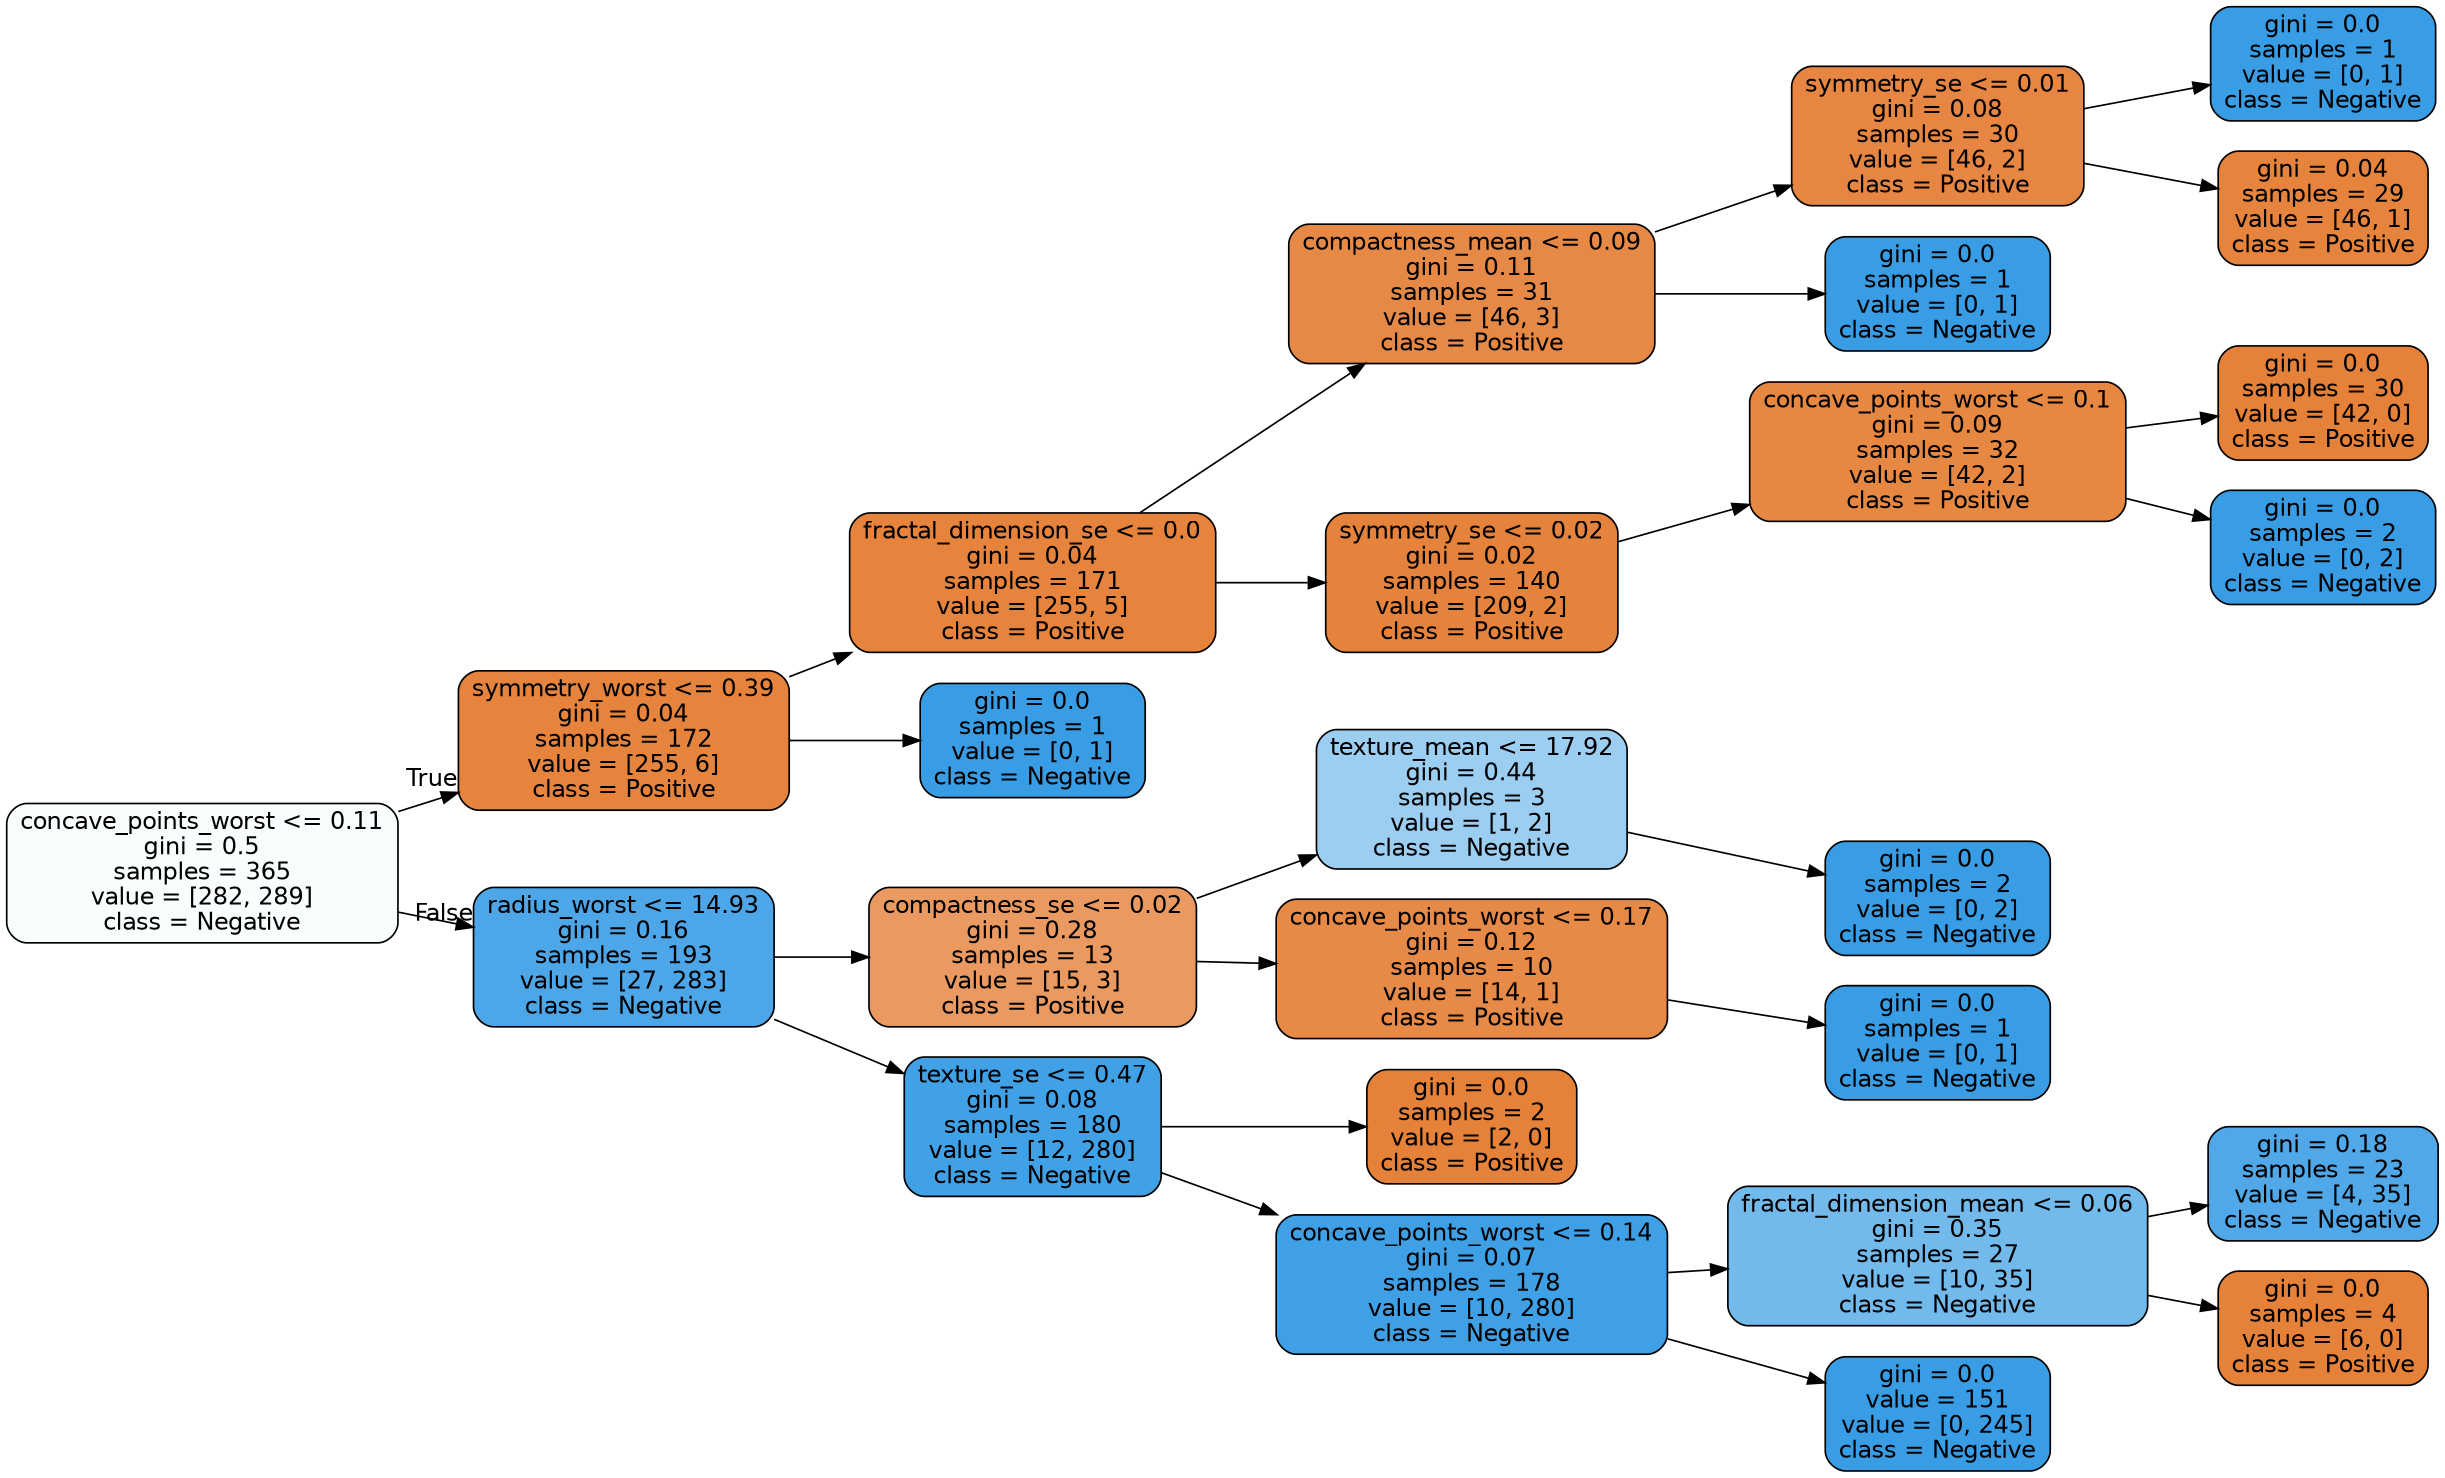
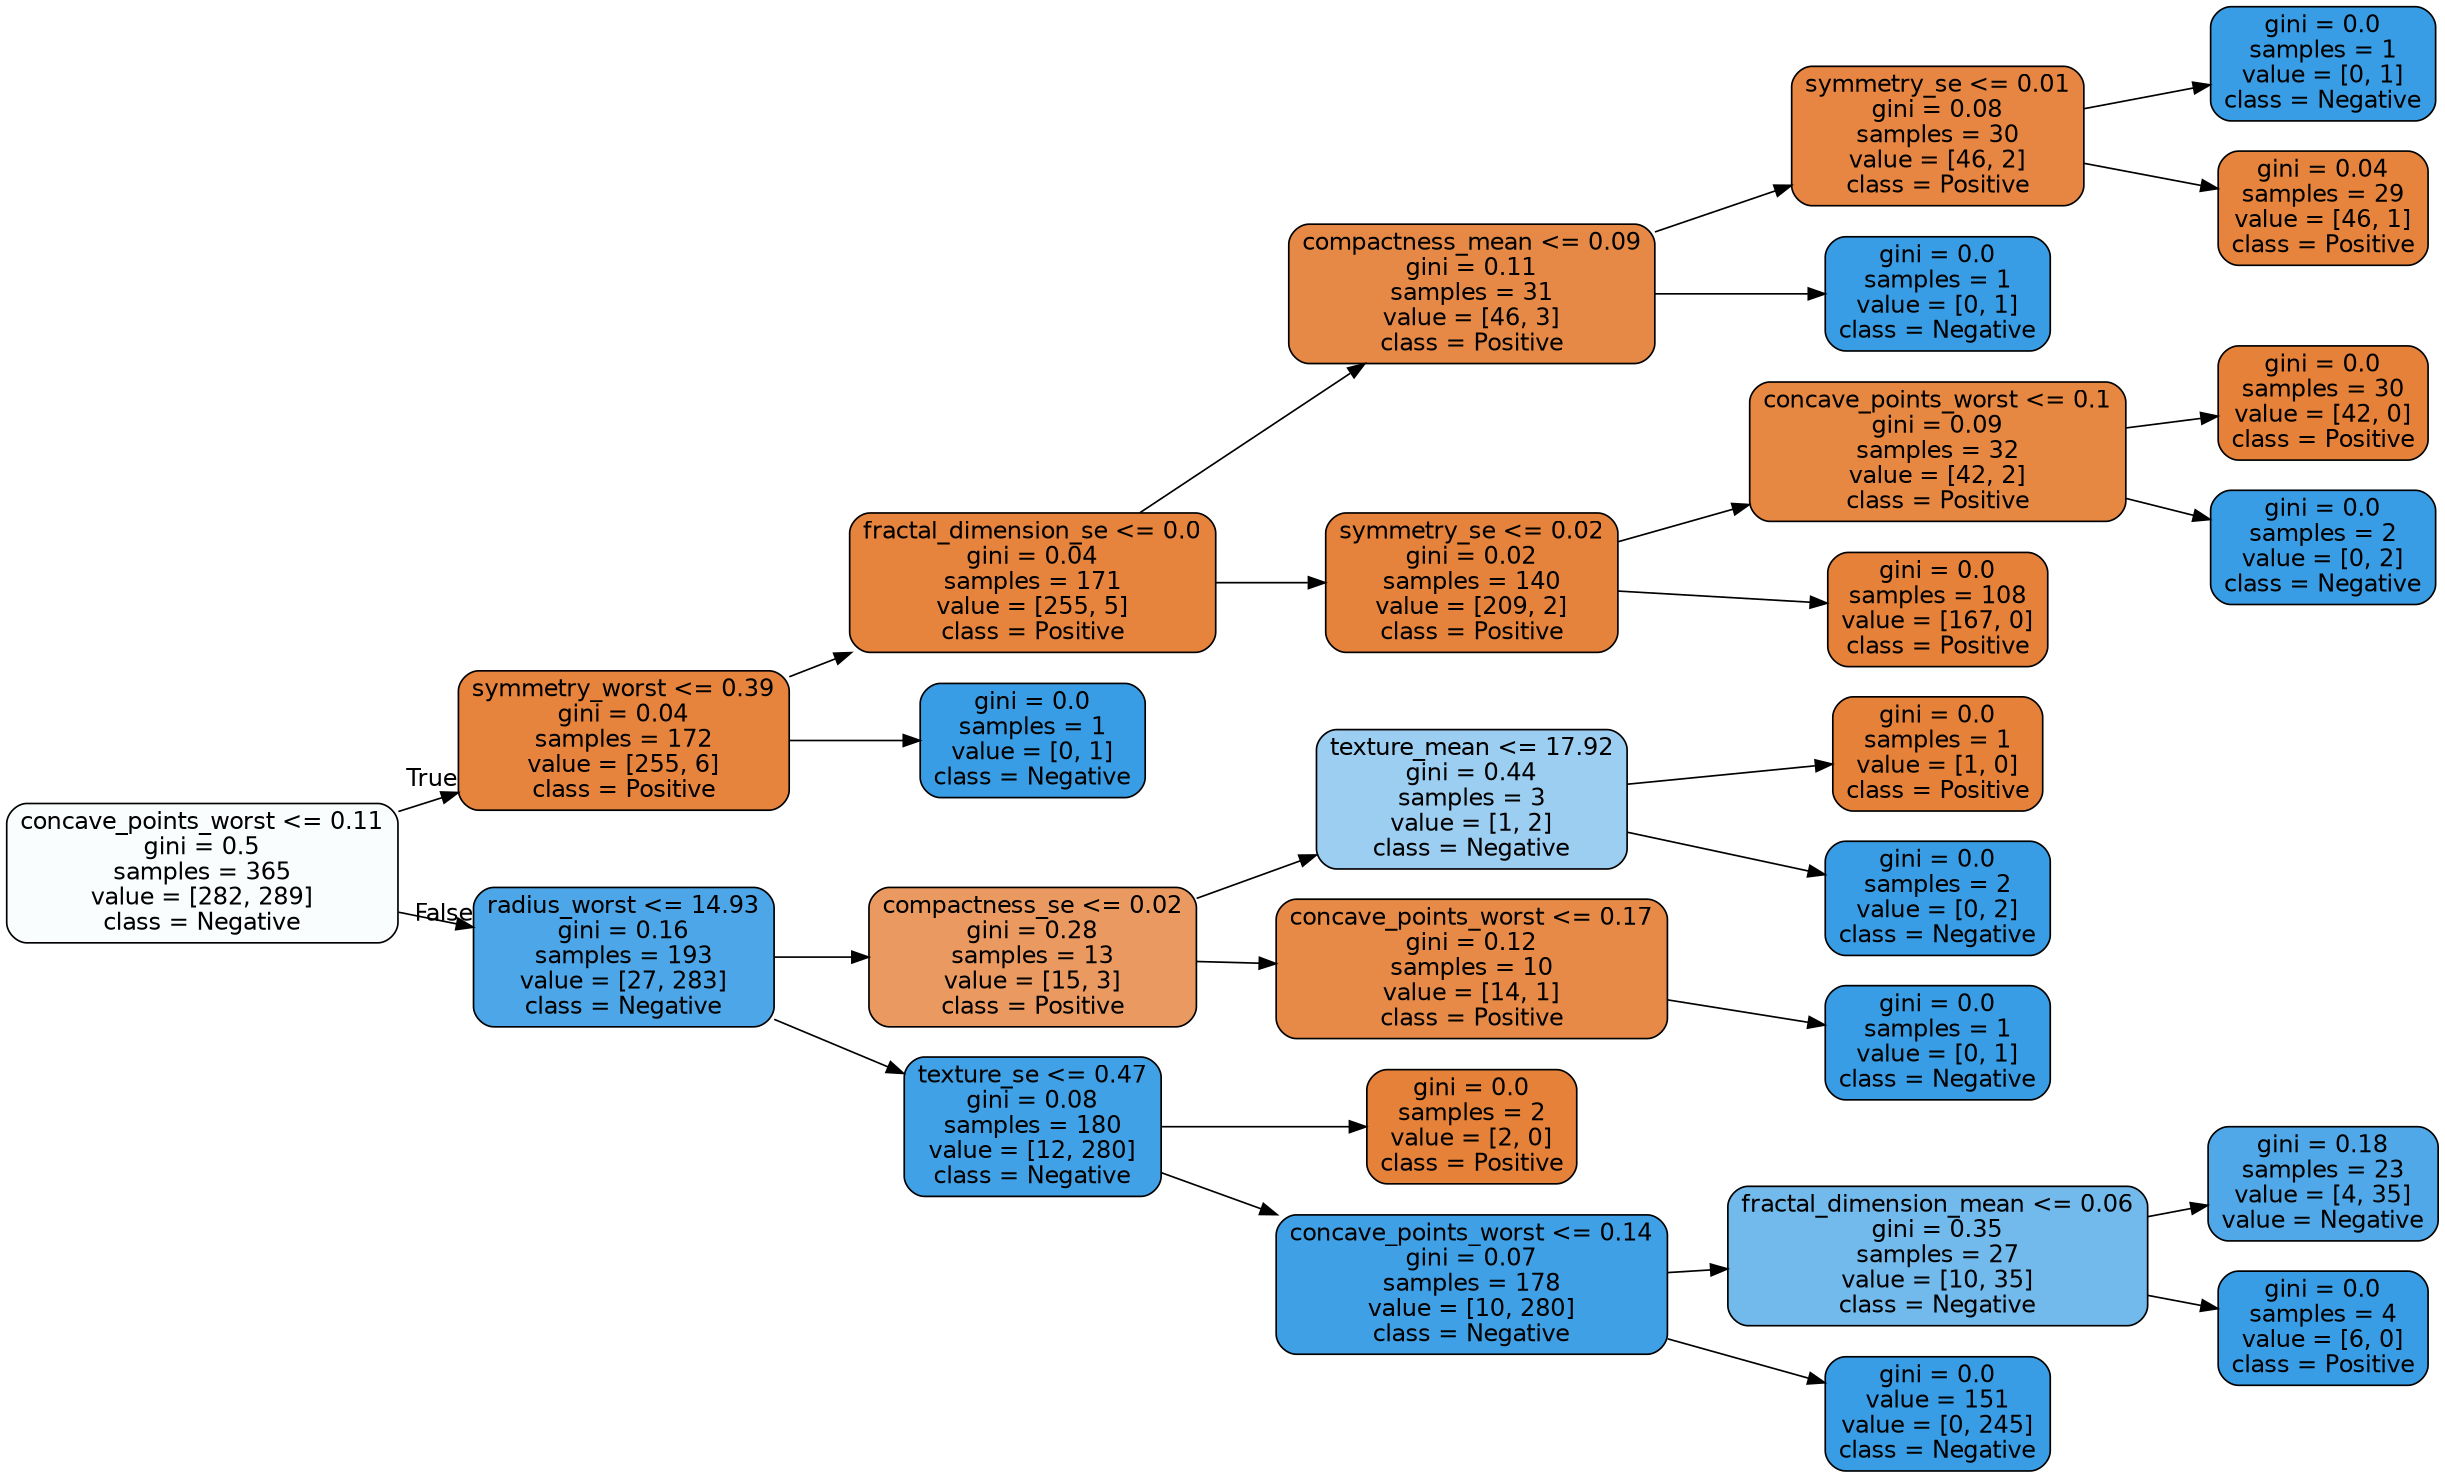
none -> (1938, 610)
none -> (1938, 754)
(2323, 1184) -> (2323, 1184)
(2323, 1328) -> (2323, 1328)
